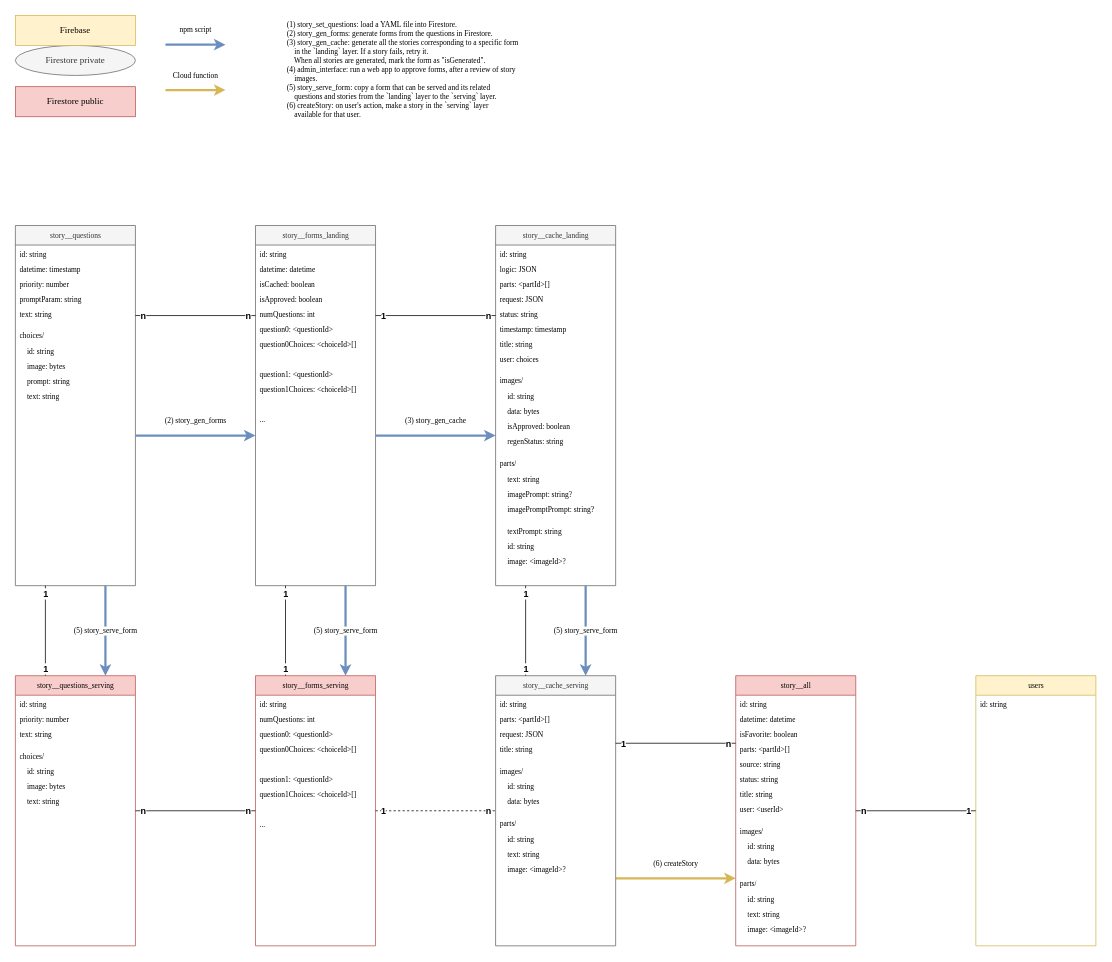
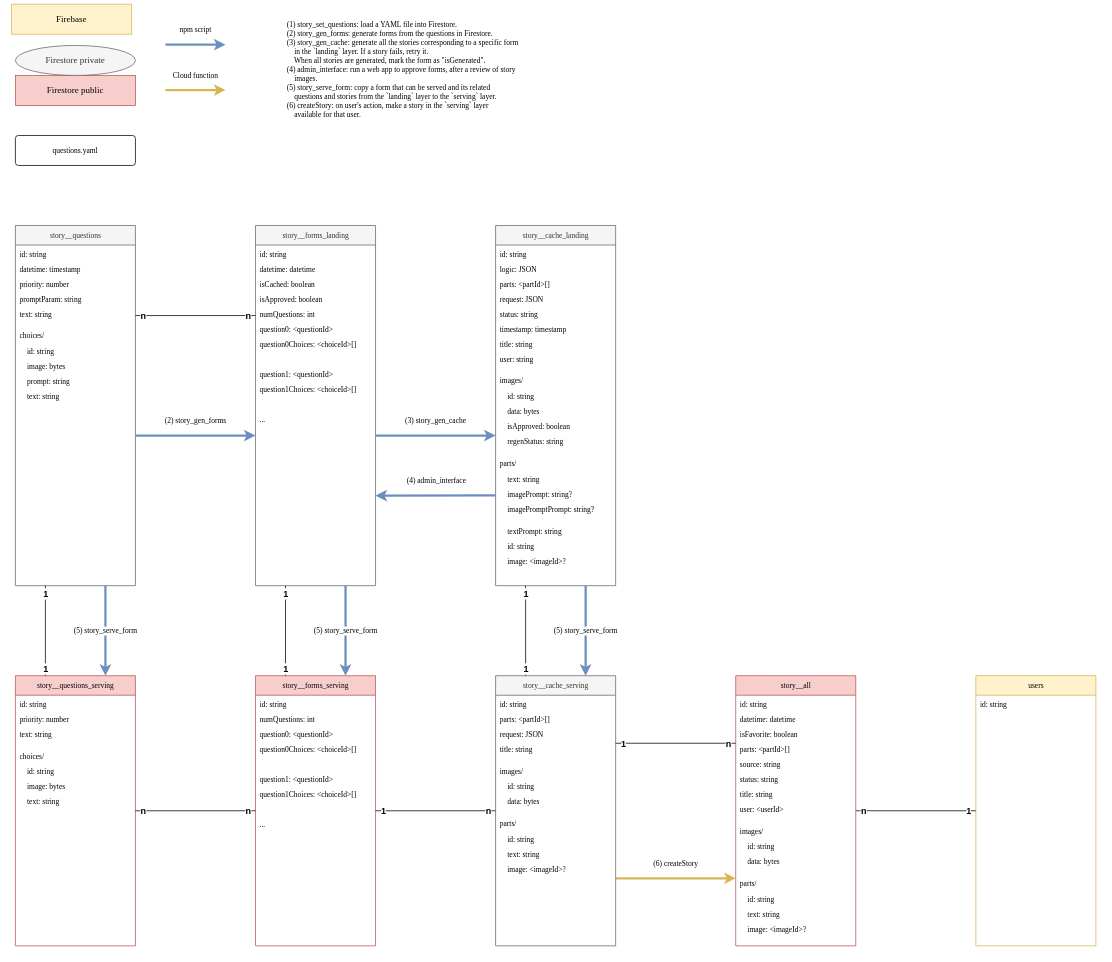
(75, 30) -> (72, 19)
(75, 102) -> (75, 90)
none -> (75, 150)
(435, 315) -> none
(524, 360) -> (522, 360)
none -> (439, 495)
(435, 810) -> (435, 810)
